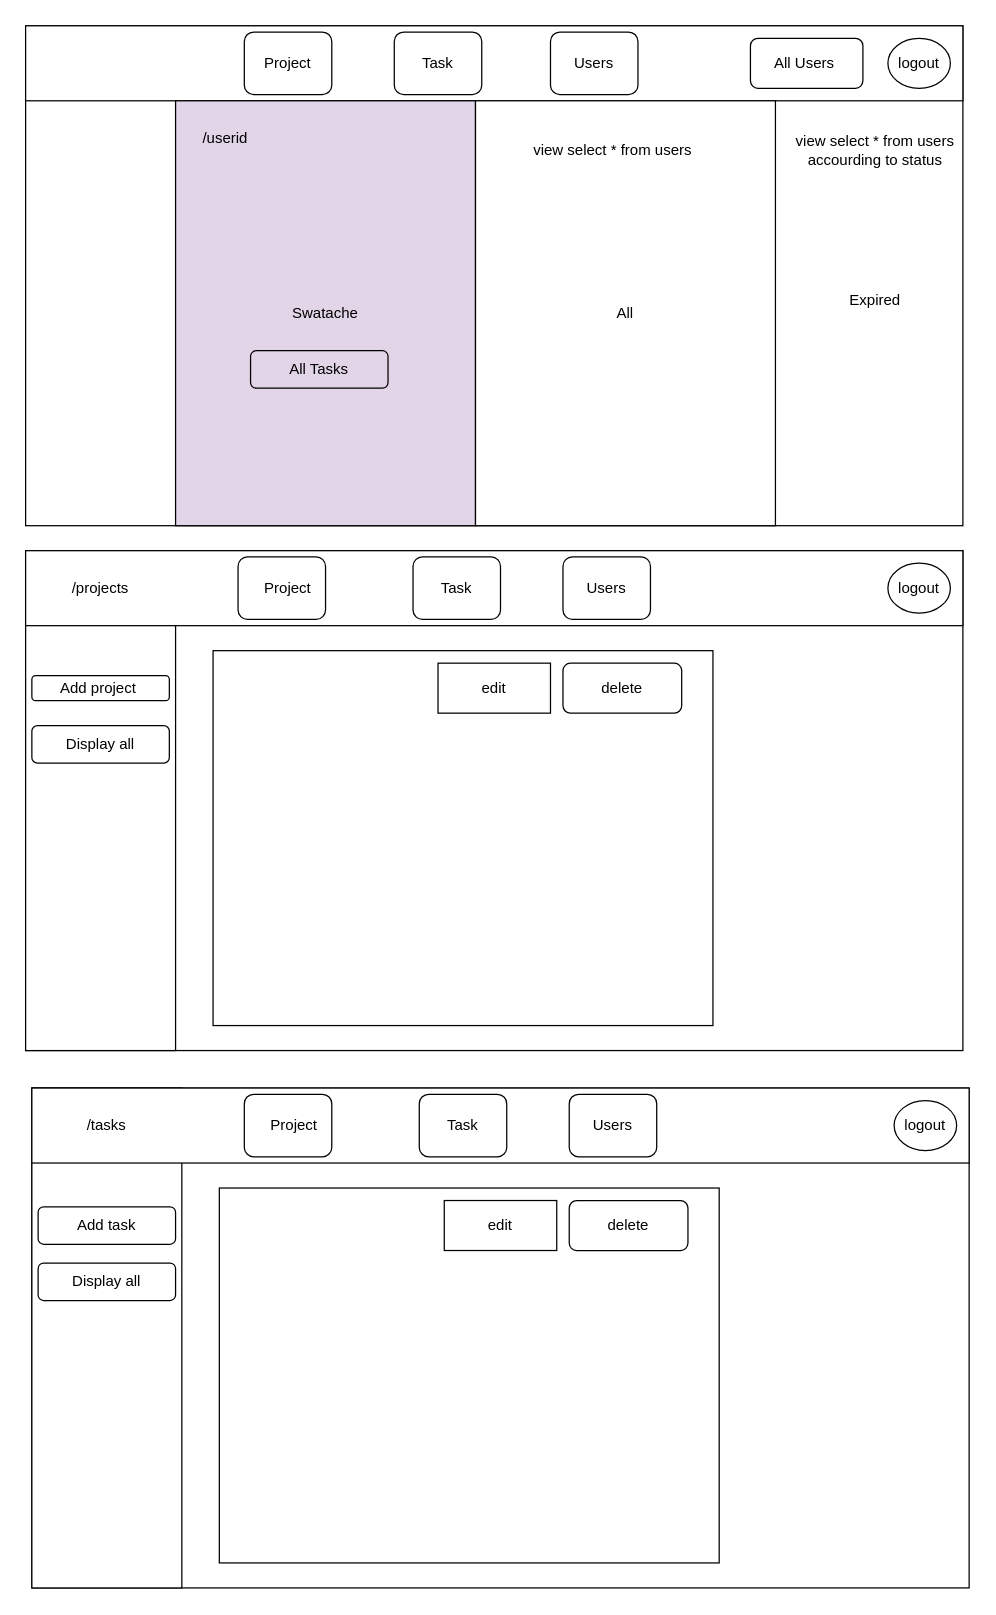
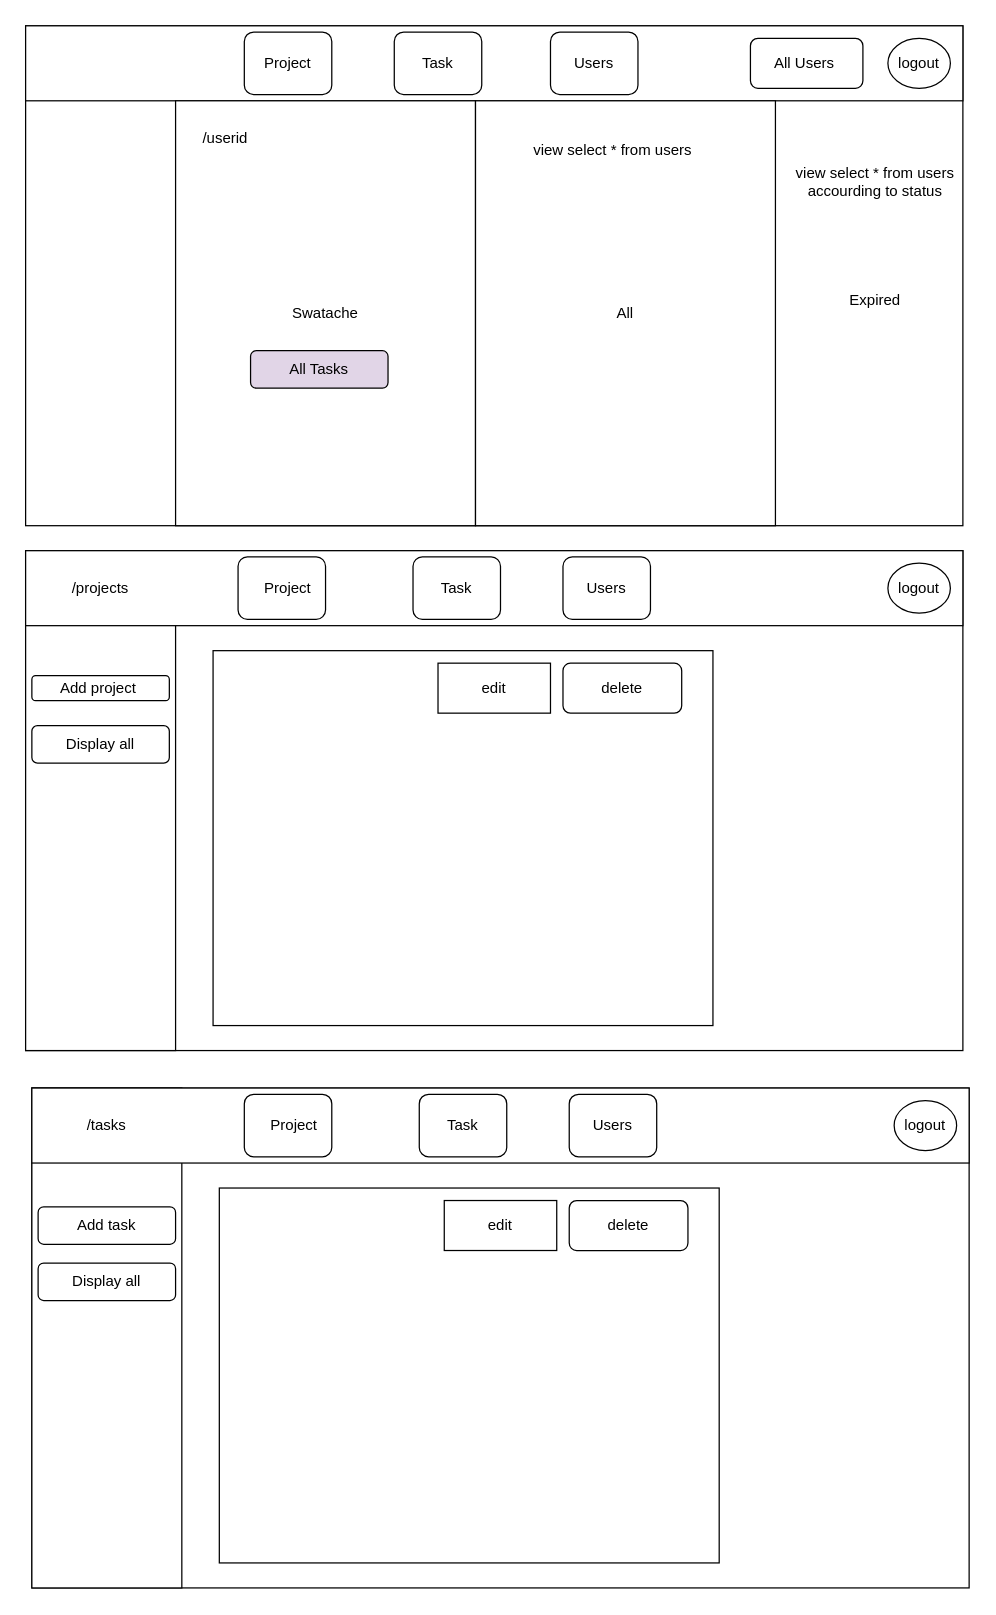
(876, 151) -> (876, 182)
(326, 313) -> (326, 313)
